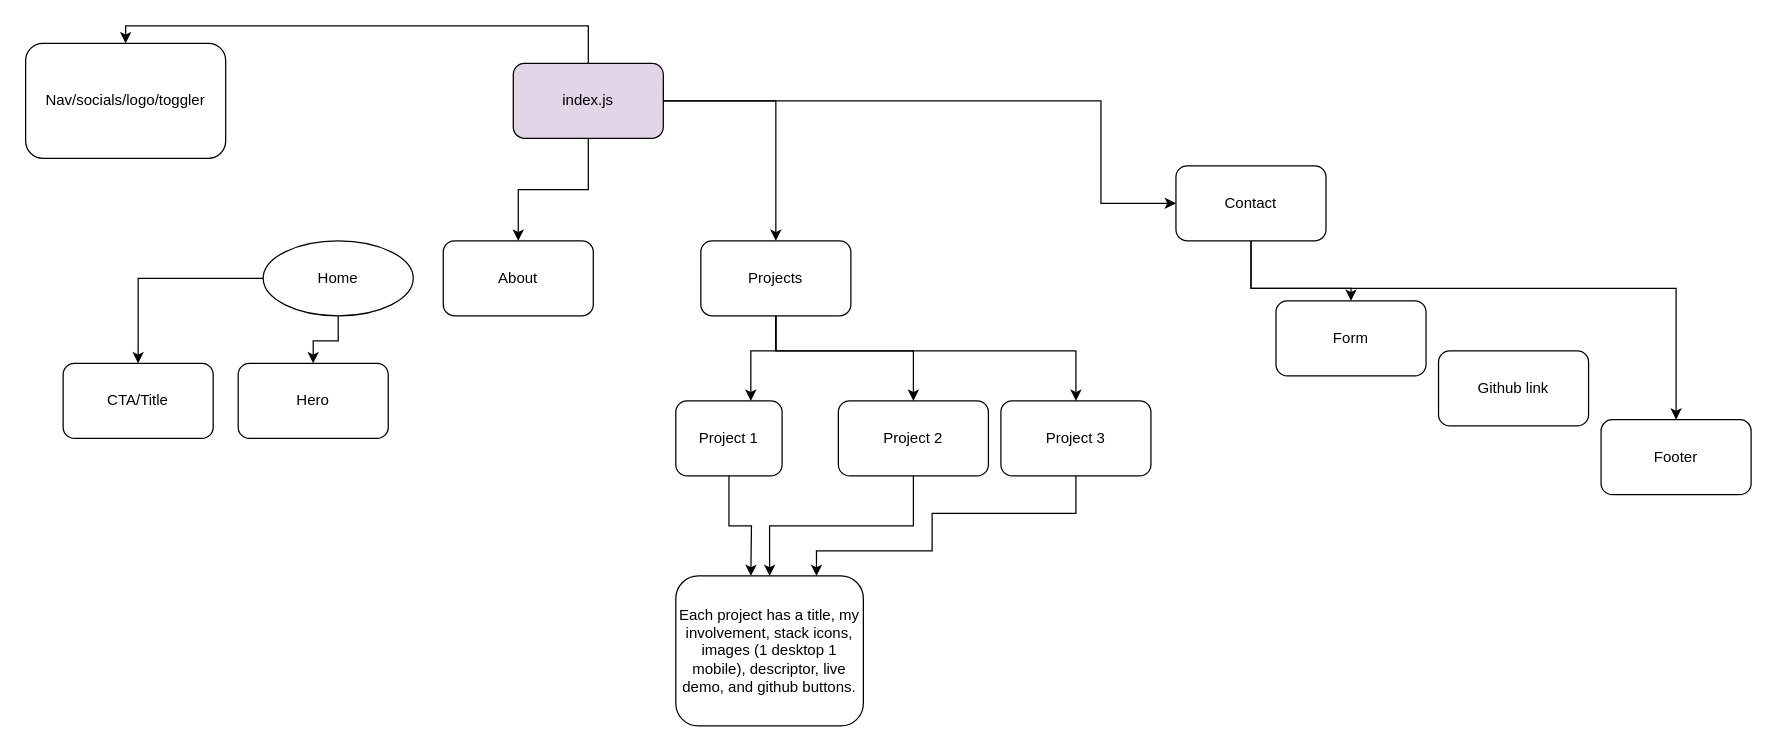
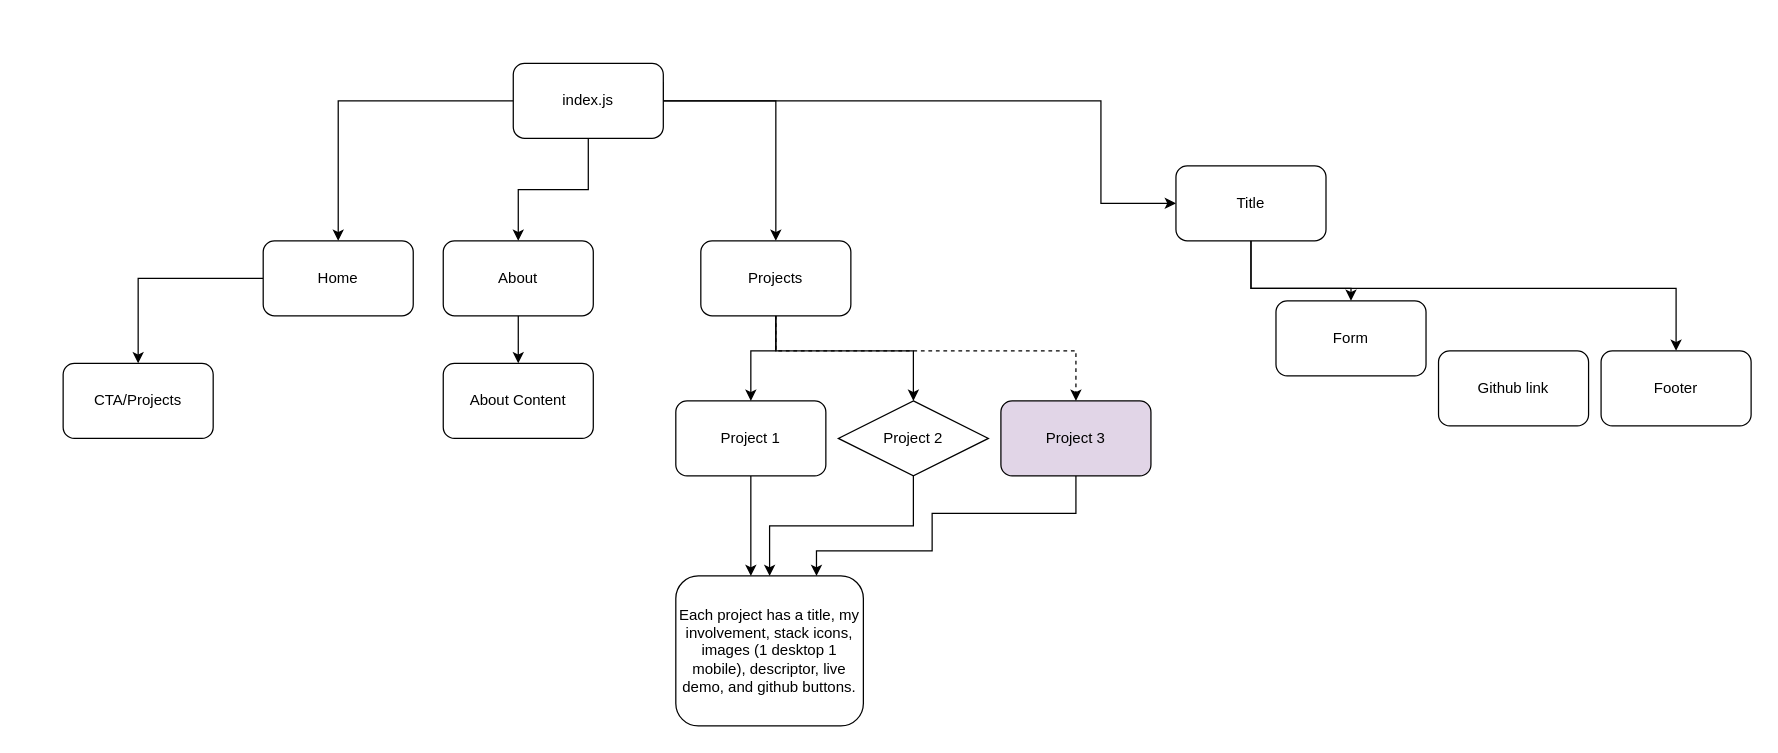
(371, 26) -> none
(126, 101) -> none
none -> (360, 101)
(588, 101) -> (588, 101)
(1251, 203) -> (1251, 203)
(338, 278) -> (338, 278)
none -> (518, 338)
(331, 341) -> none
(1016, 351) -> (1016, 351)
(138, 401) -> (138, 401)
(313, 401) -> none
none -> (518, 401)
(729, 438) -> (751, 438)
(913, 438) -> (913, 438)
(1076, 438) -> (1076, 438)
(1676, 457) -> (1676, 388)
